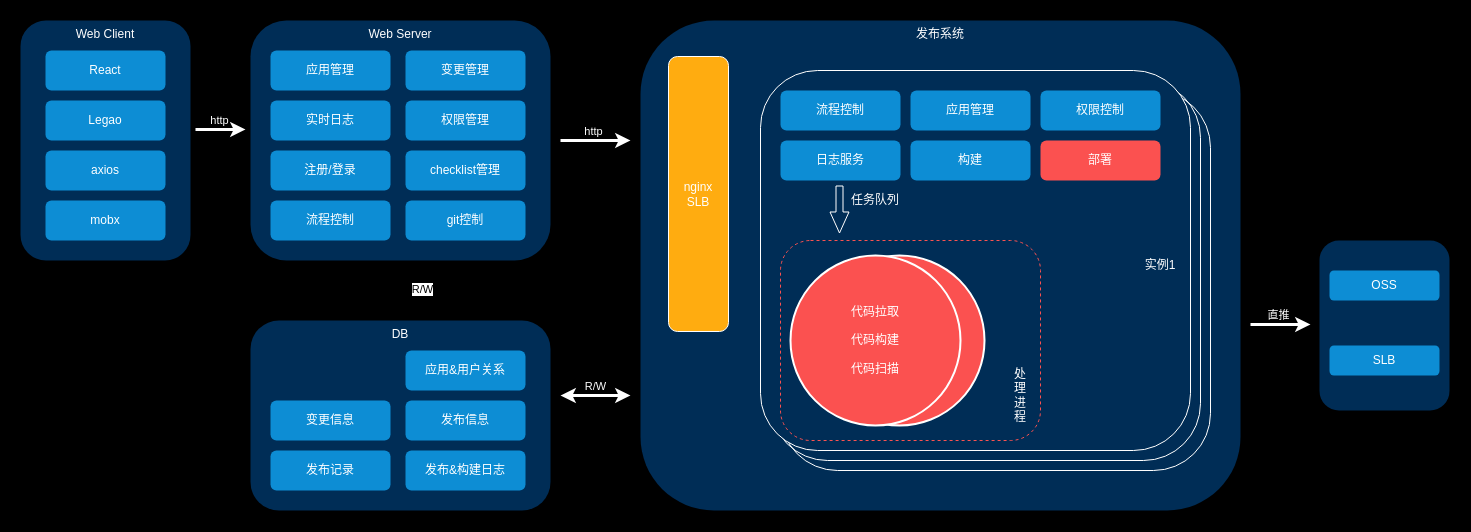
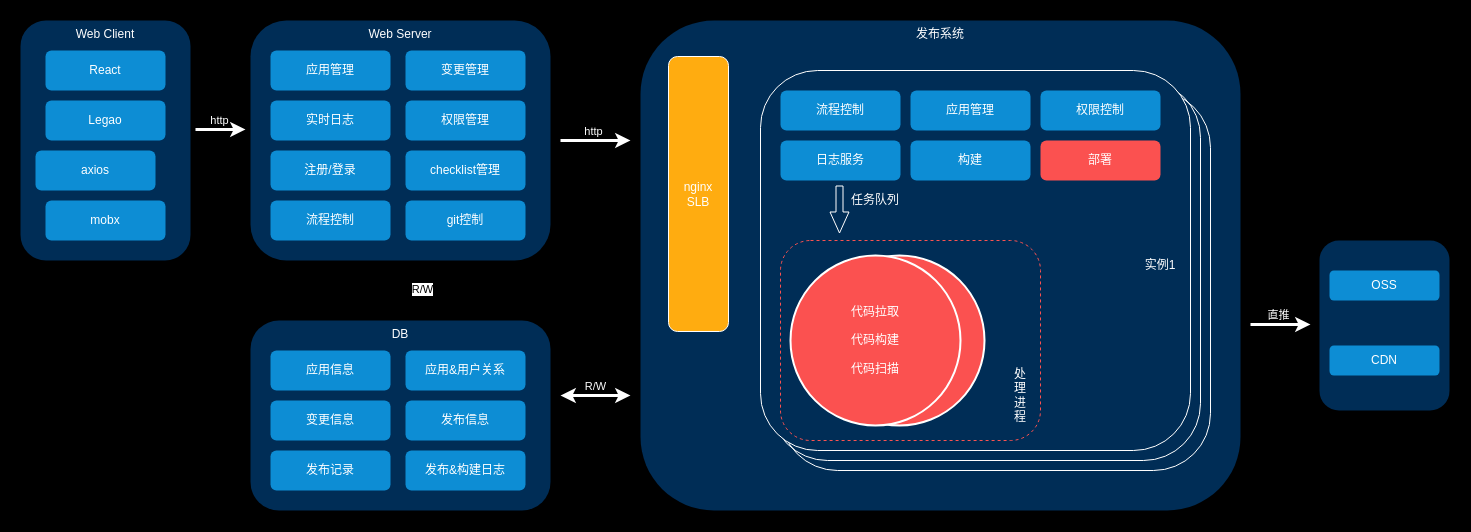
(106, 171) -> (96, 171)
(1385, 361) -> (1385, 361)
none -> (331, 371)
